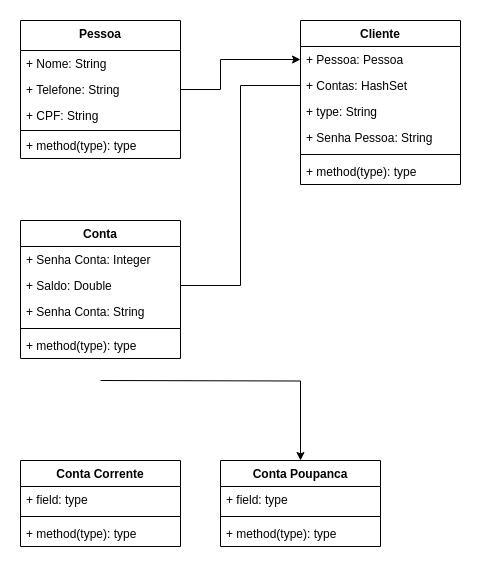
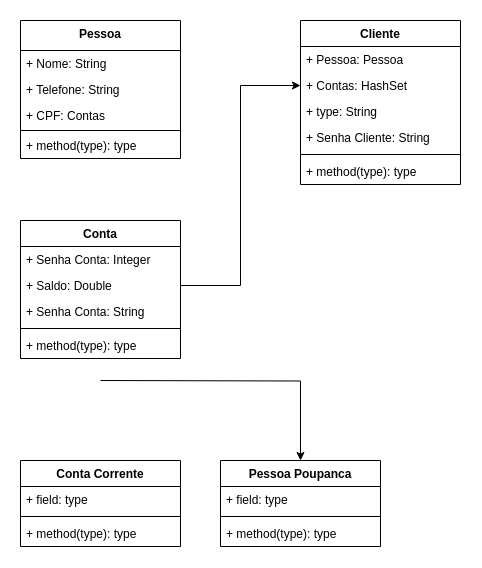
(223, 60) -> none
(294, 86) -> (292, 86)
(63, 116) -> (65, 116)
(372, 138) -> (372, 138)
(300, 474) -> (300, 474)
